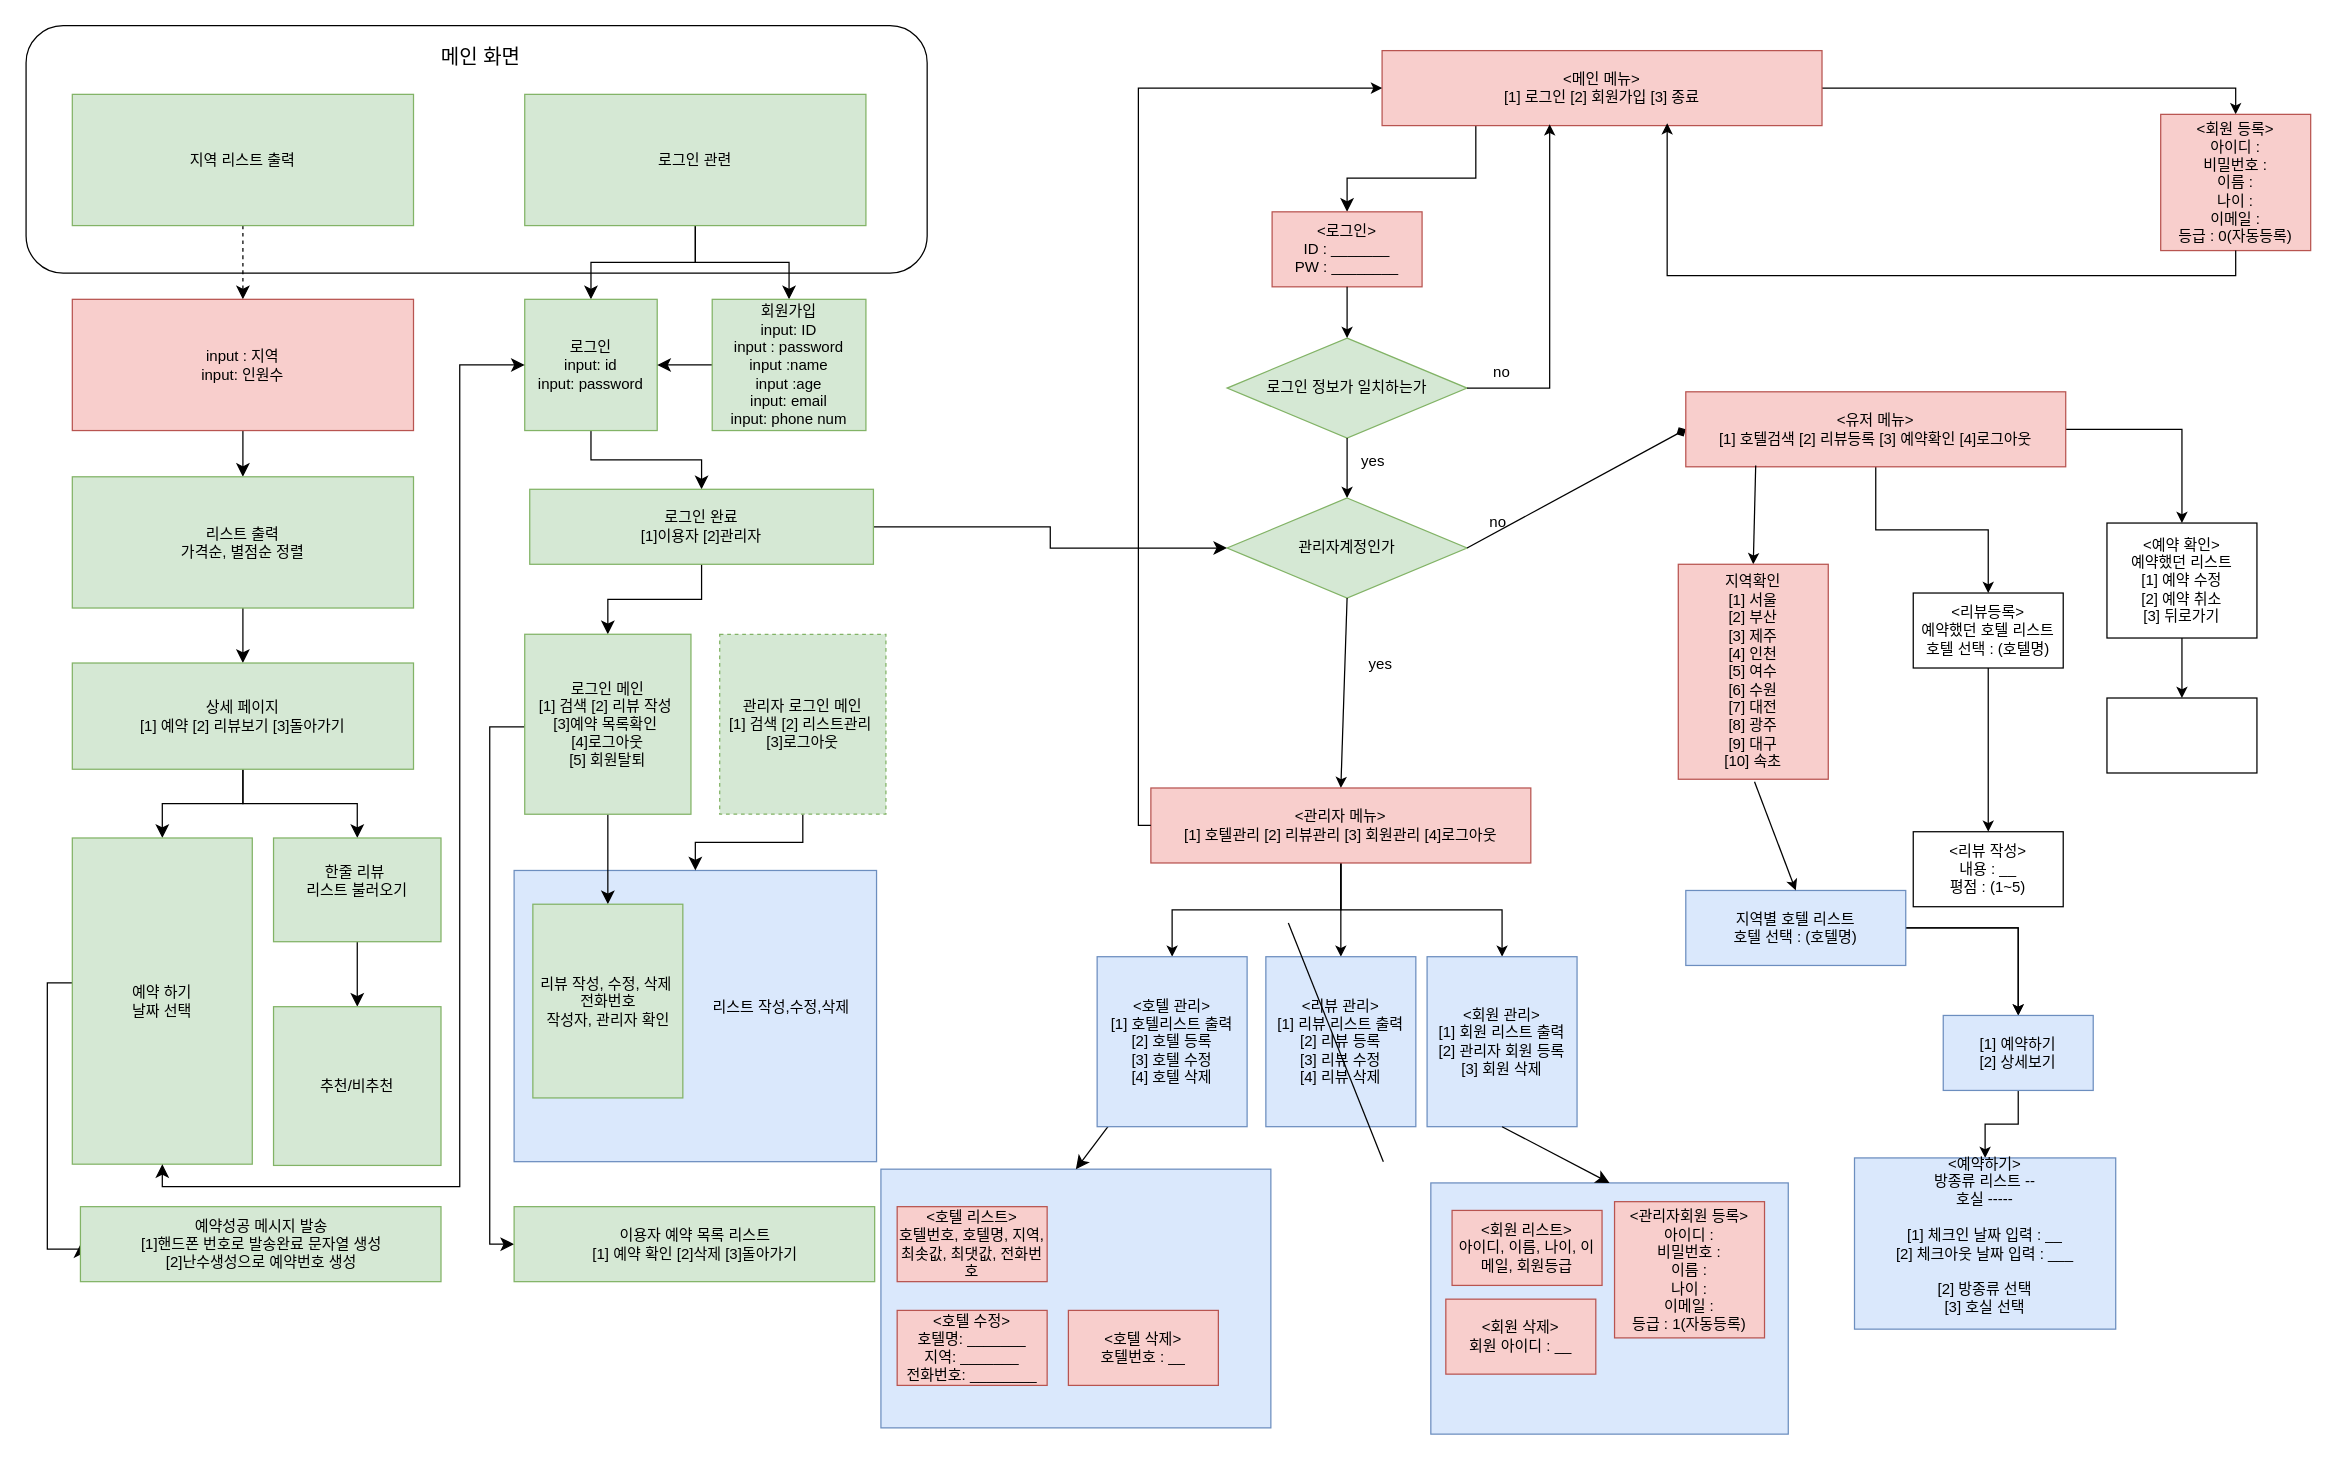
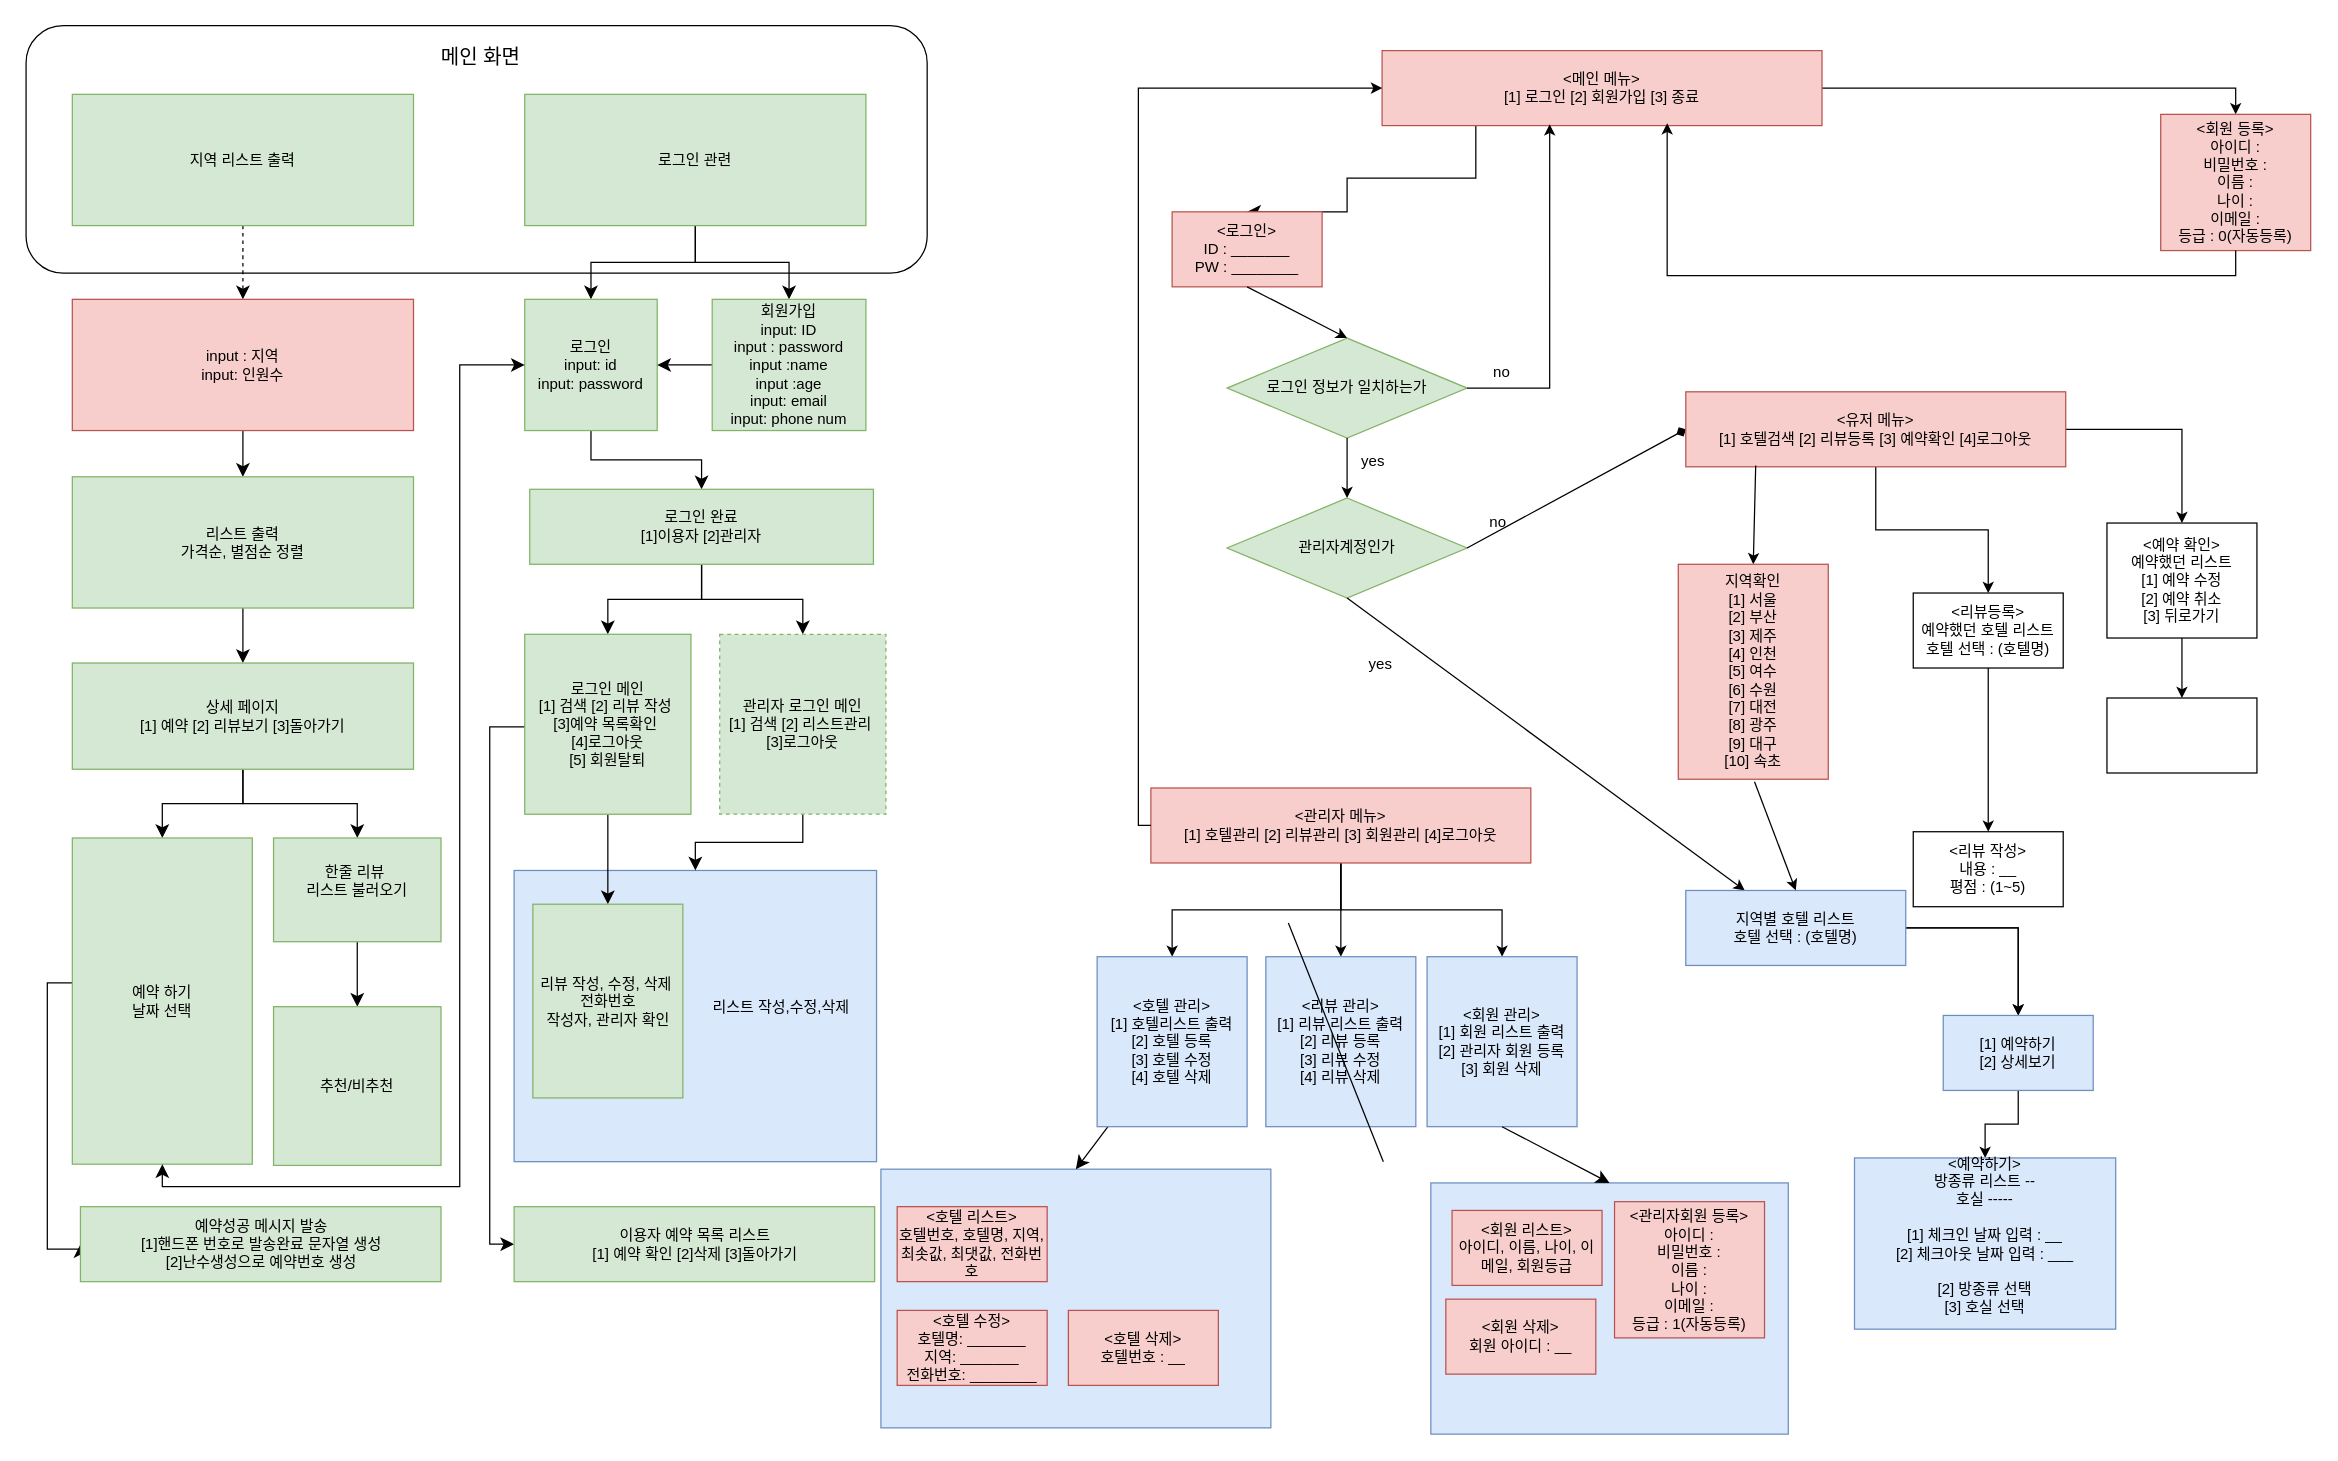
(1347, 249) -> (1247, 249)
(1050, 533) -> (765, 599)
(1344, 689) -> (1542, 742)
